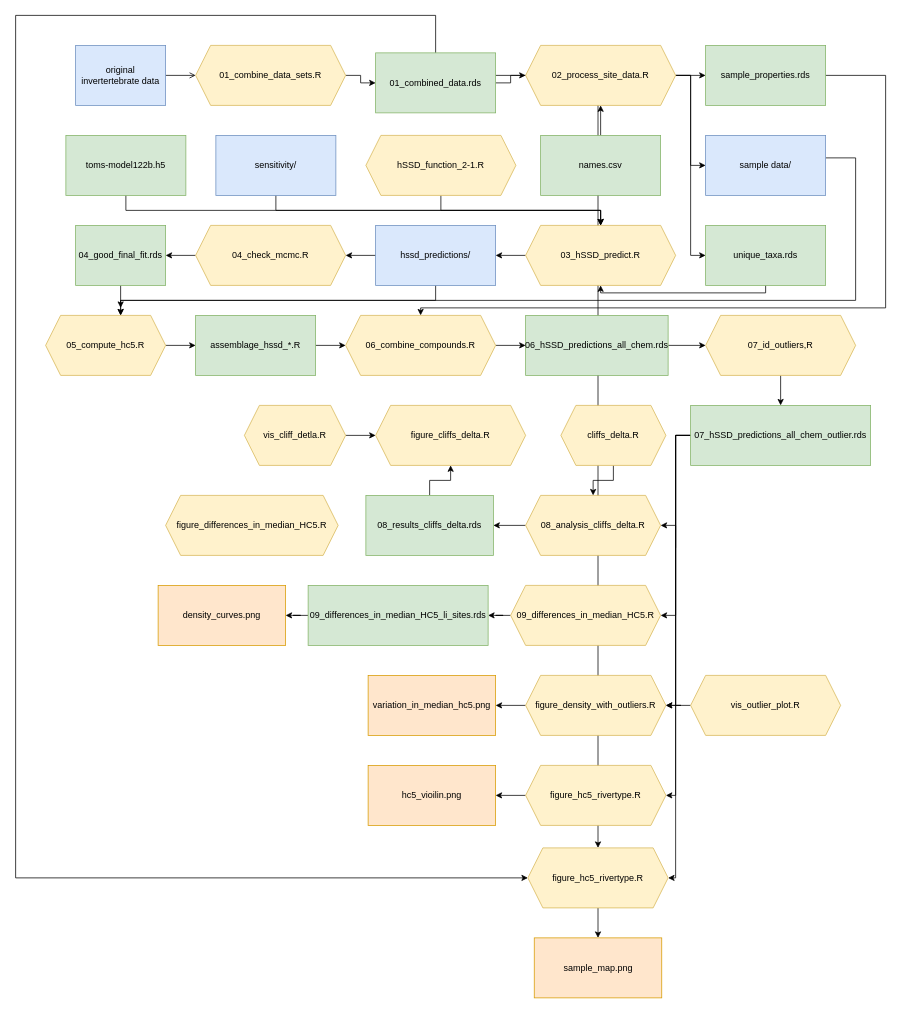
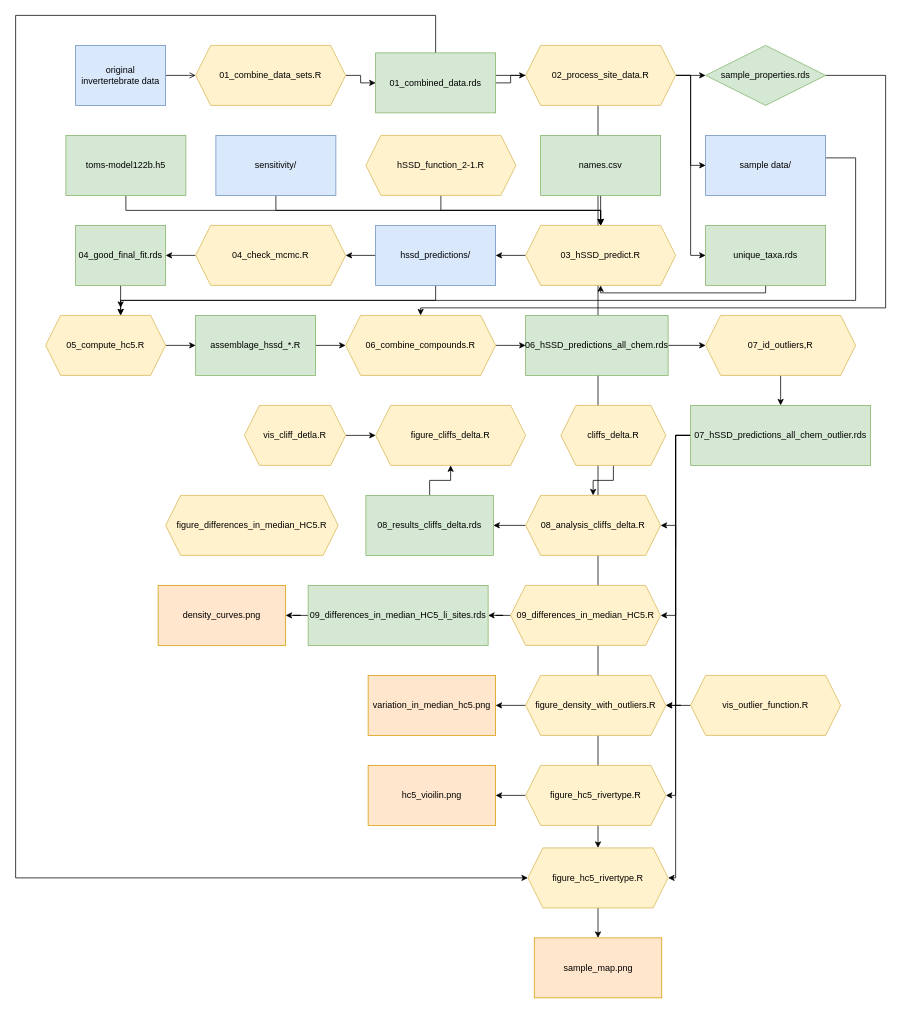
(765, 75) -> (765, 75)
(600, 123) -> (600, 201)
(765, 705) -> (765, 705)
